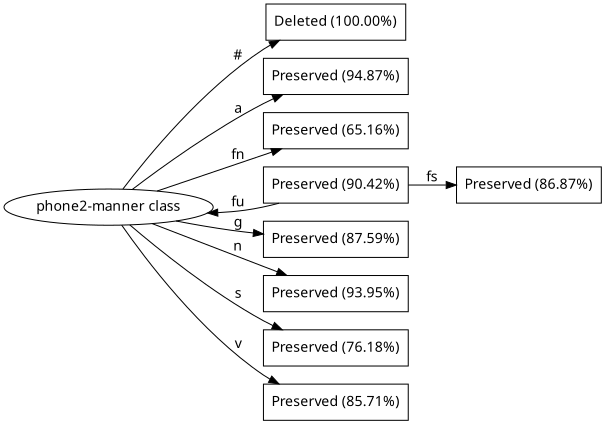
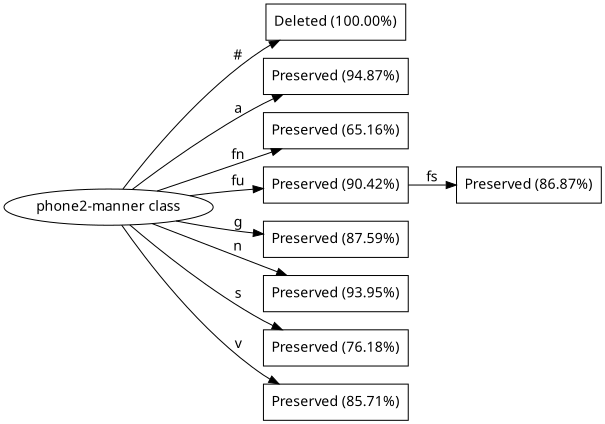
(249, 210) -> (221, 192)
